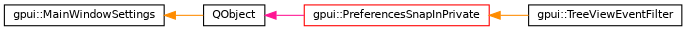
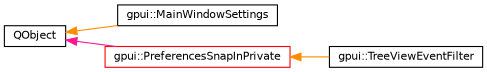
(189, 15) -> (97, 28)
